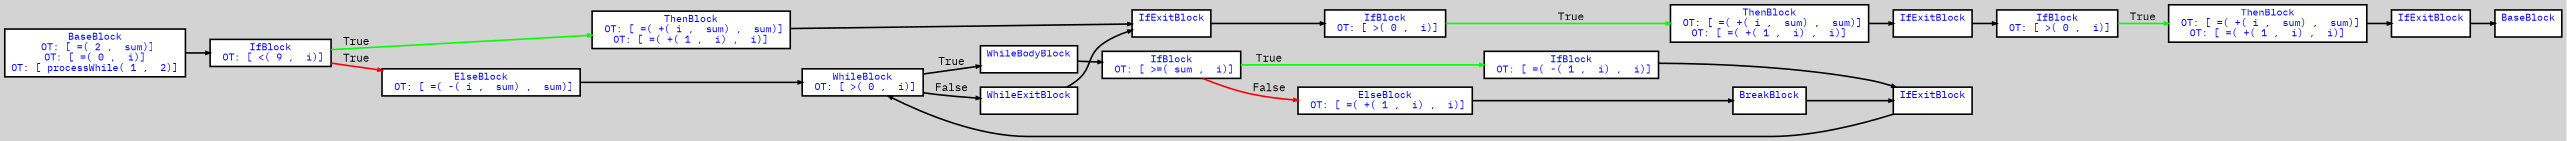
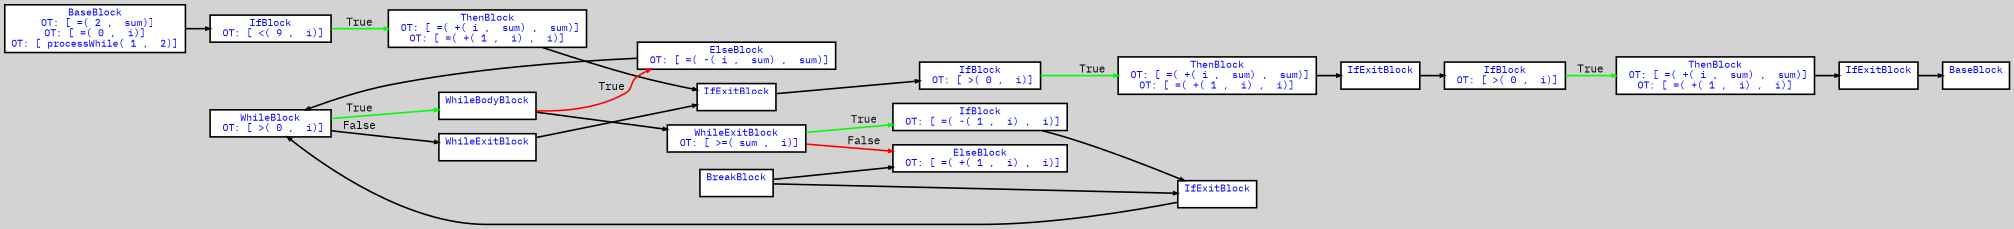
(1171, 65) -> (737, 138)
(355, 67) -> (598, 104)
(950, 70) -> (383, 114)
(1600, 101) -> (831, 173)
